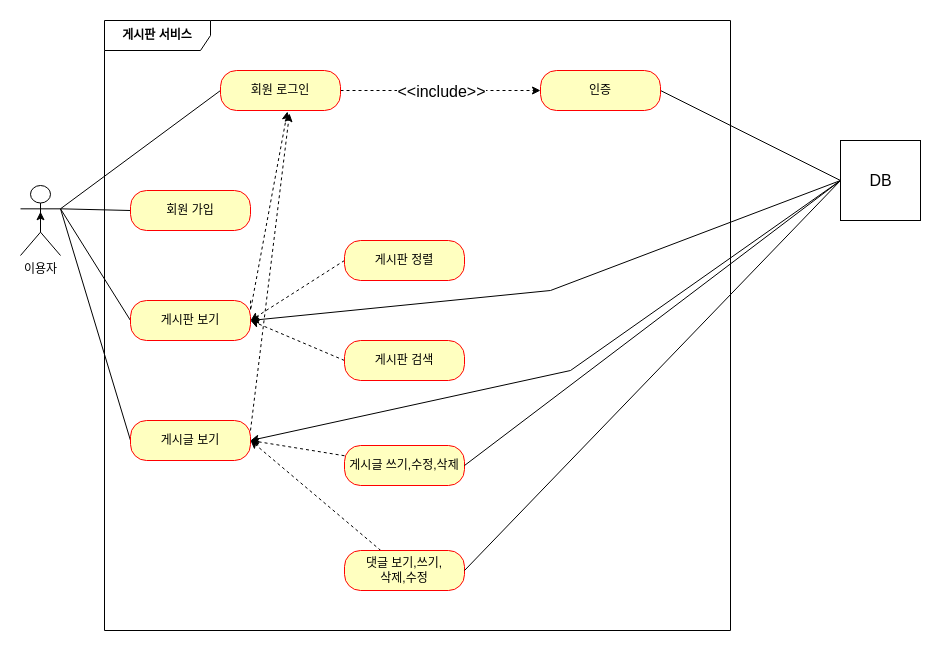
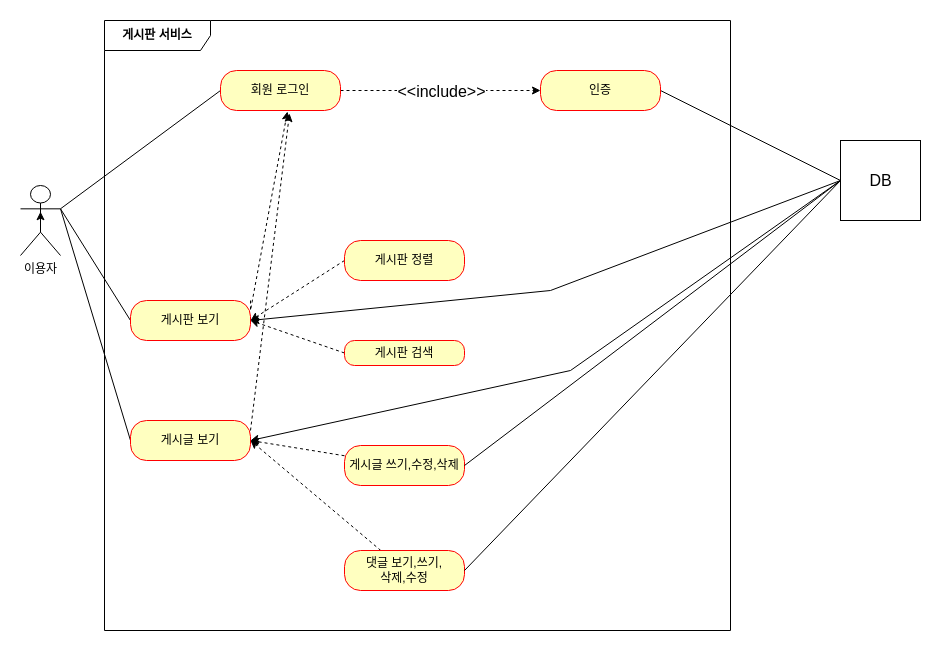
(98, 210) -> none
(191, 211) -> none
(405, 361) -> (405, 353)
